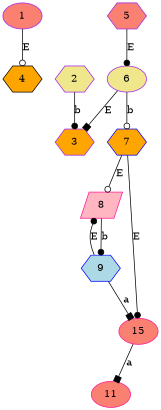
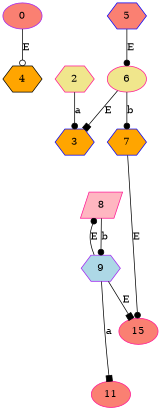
(22, 16) -> (22, 16)
(127, 16) -> (127, 16)
(75, 79) -> (75, 79)
(127, 79) -> (127, 79)
(127, 108) -> (127, 108)
(78, 111) -> (78, 111)
(75, 142) -> (75, 142)
(115, 171) -> none
(101, 268) -> (101, 268)
(127, 300) -> (127, 300)
(126, 359) -> (105, 328)
